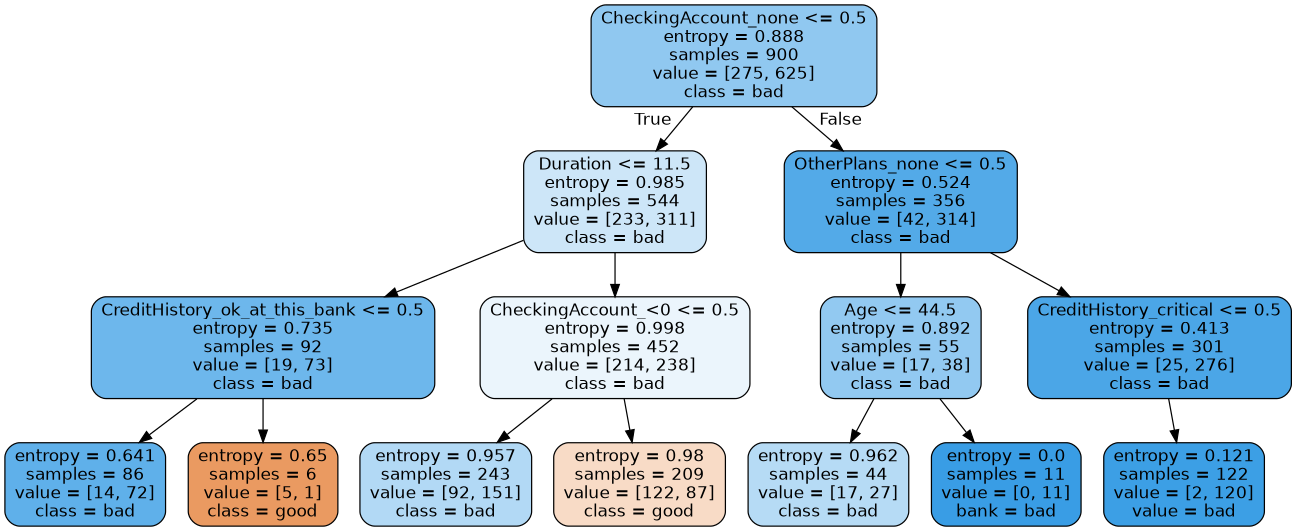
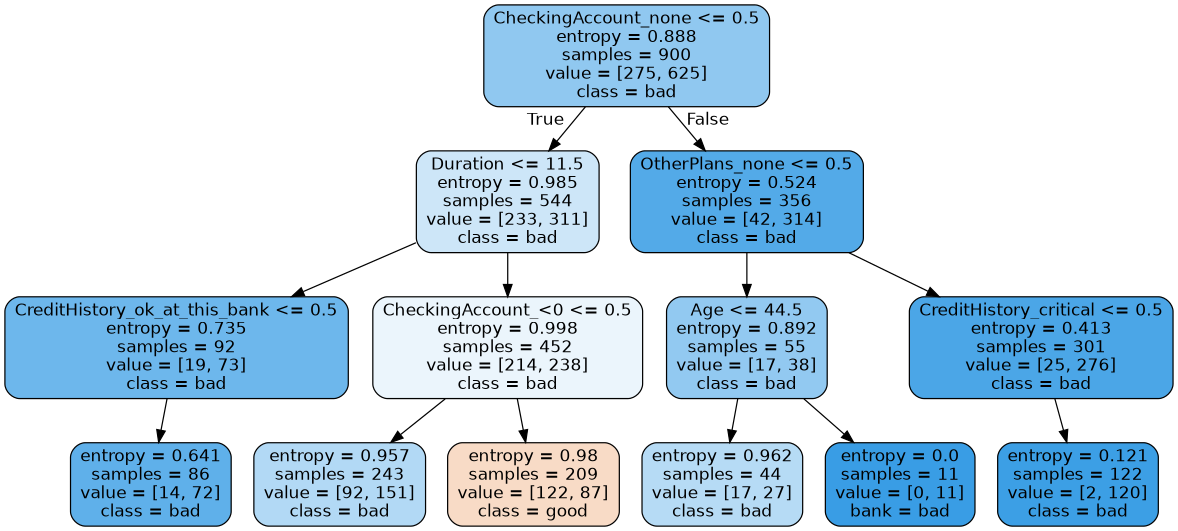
(263, 484) -> none
(1184, 484) -> (1078, 484)
